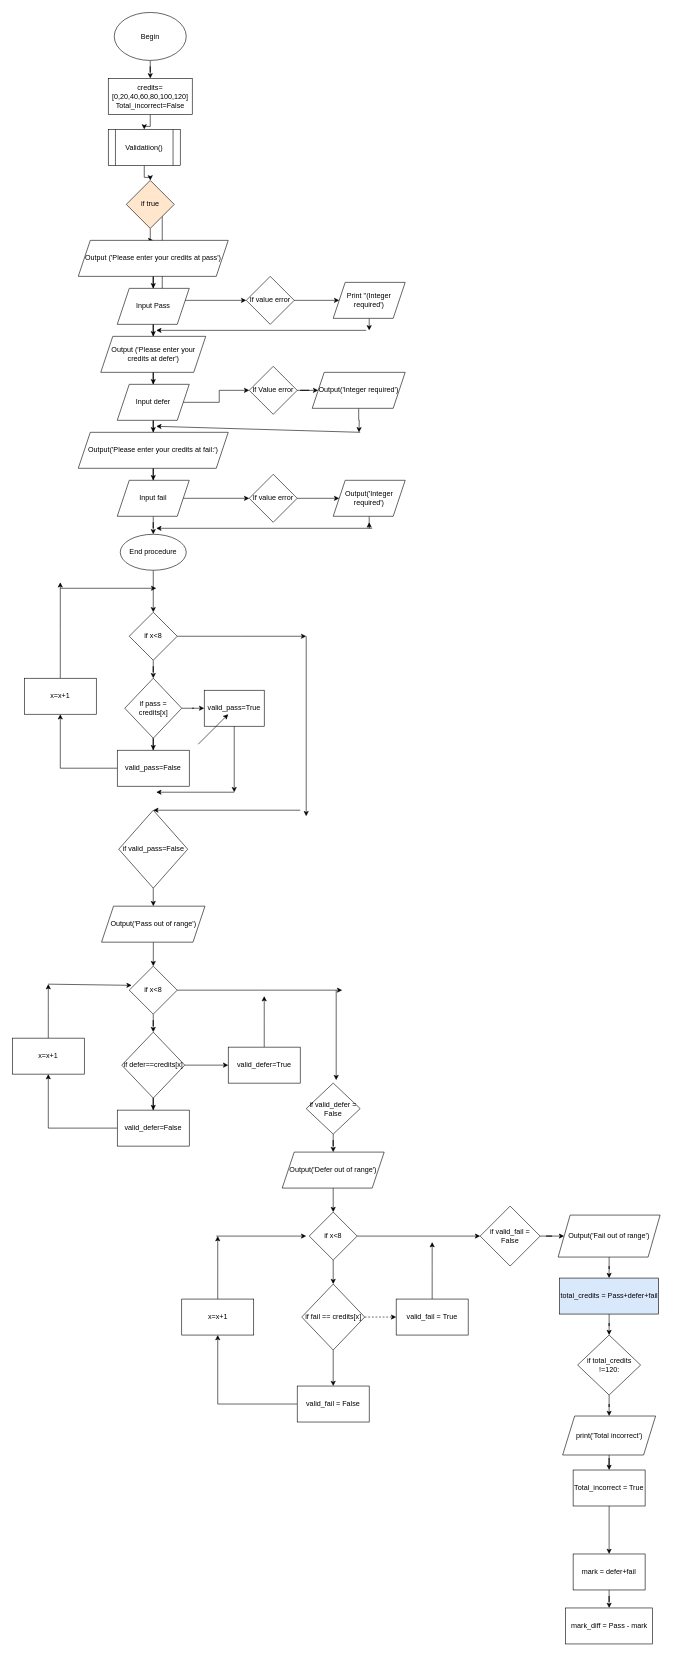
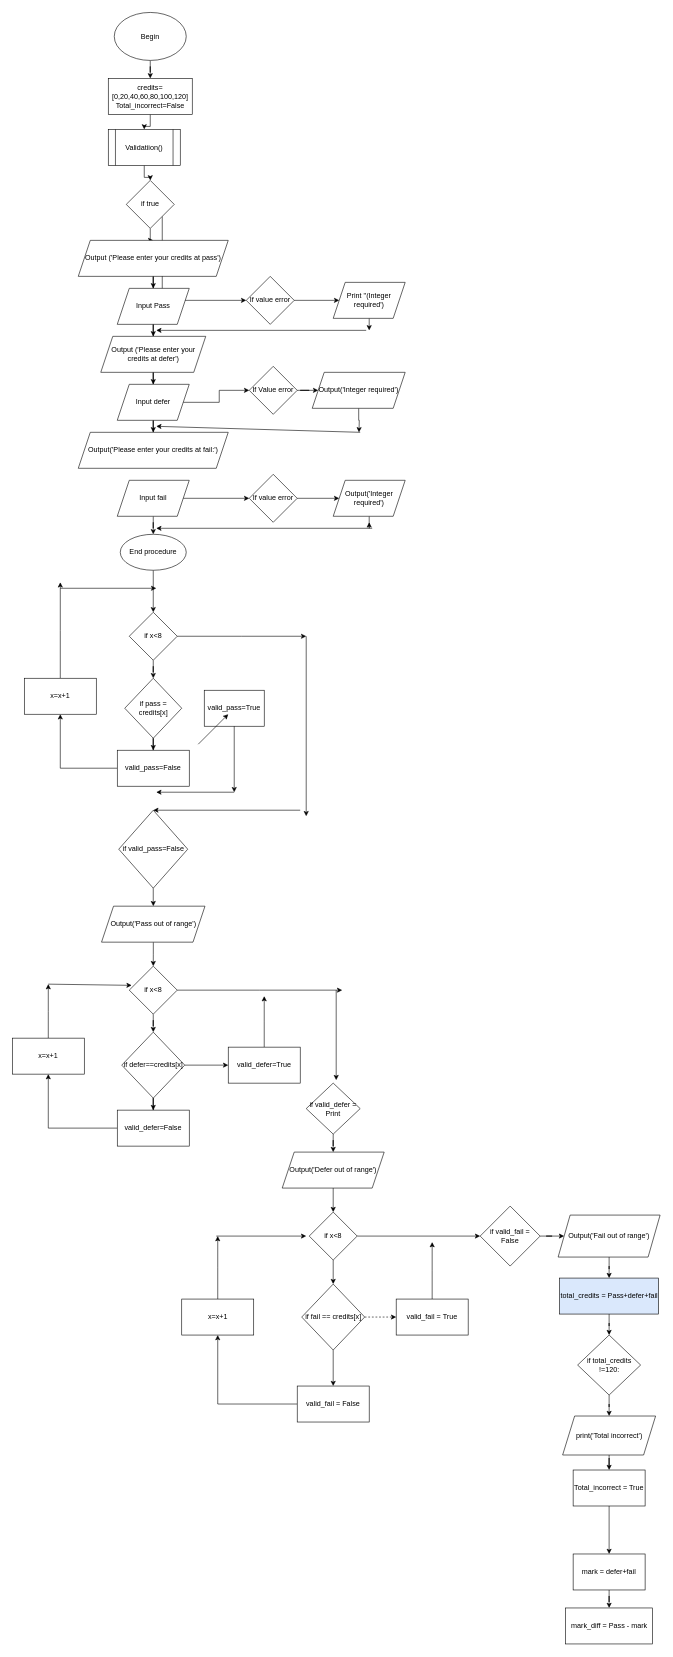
(150, 204) -> (150, 204)
(153, 476) -> none
(193, 708) -> none
(333, 1109) -> (333, 1109)
